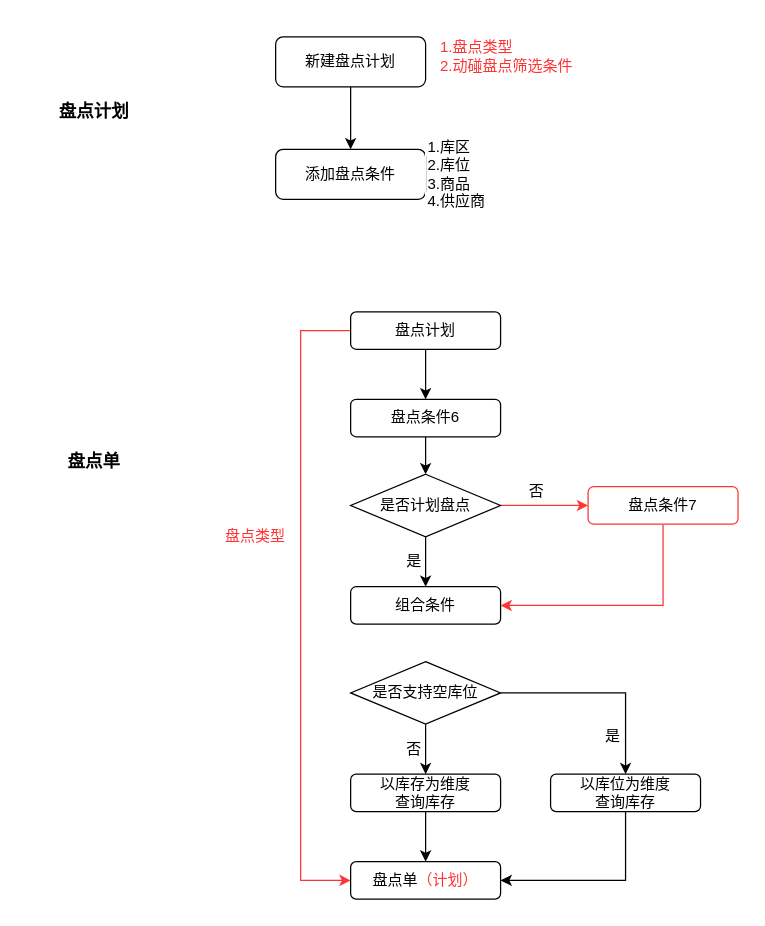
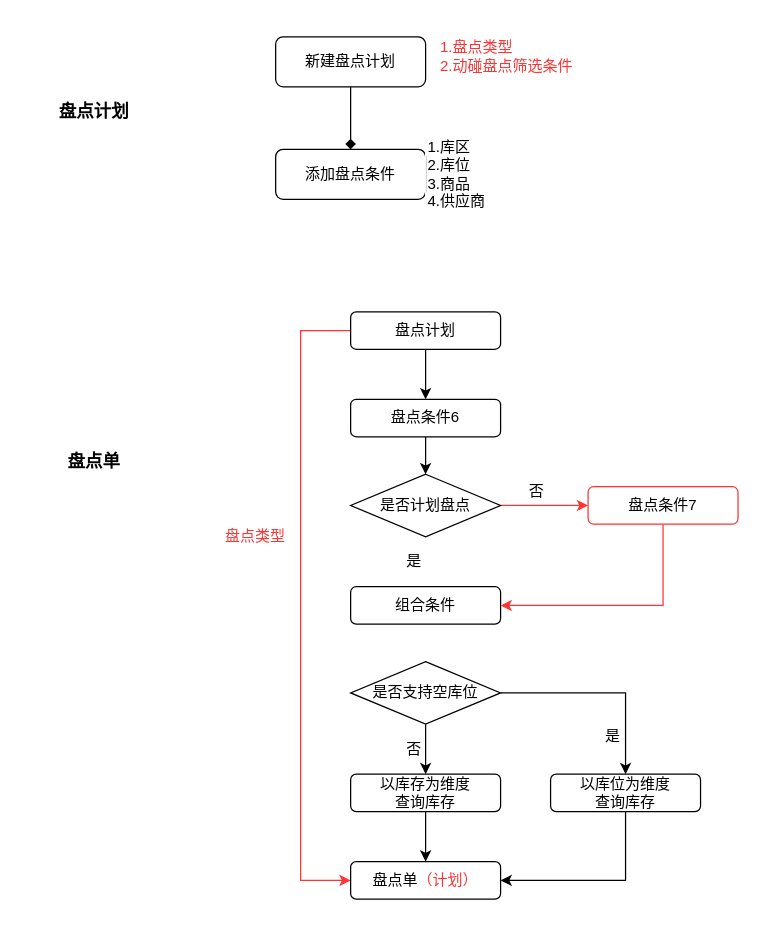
(351, 139) -> (351, 138)
(426, 558) -> none
